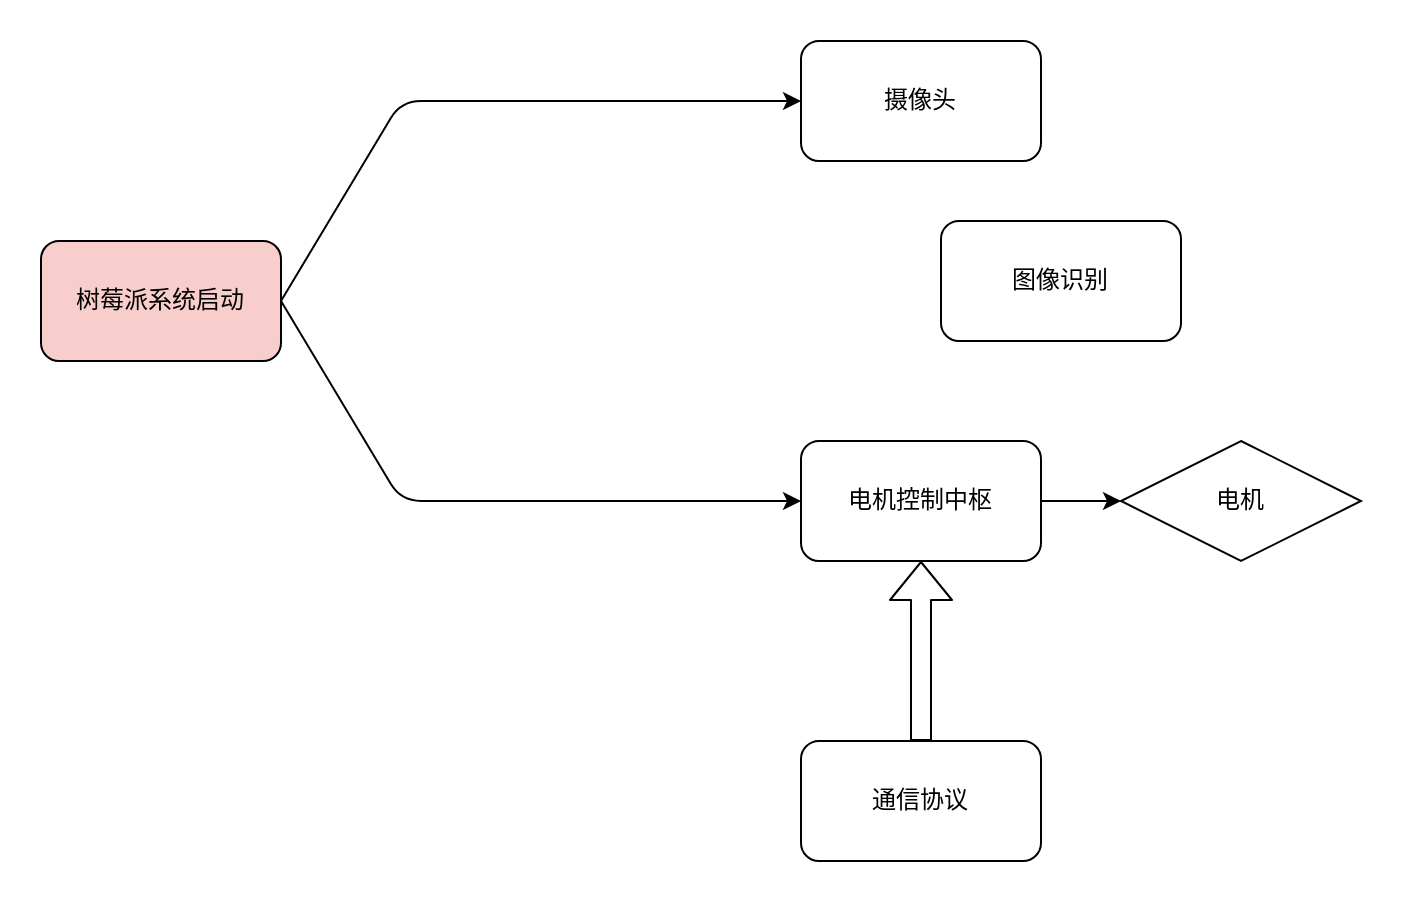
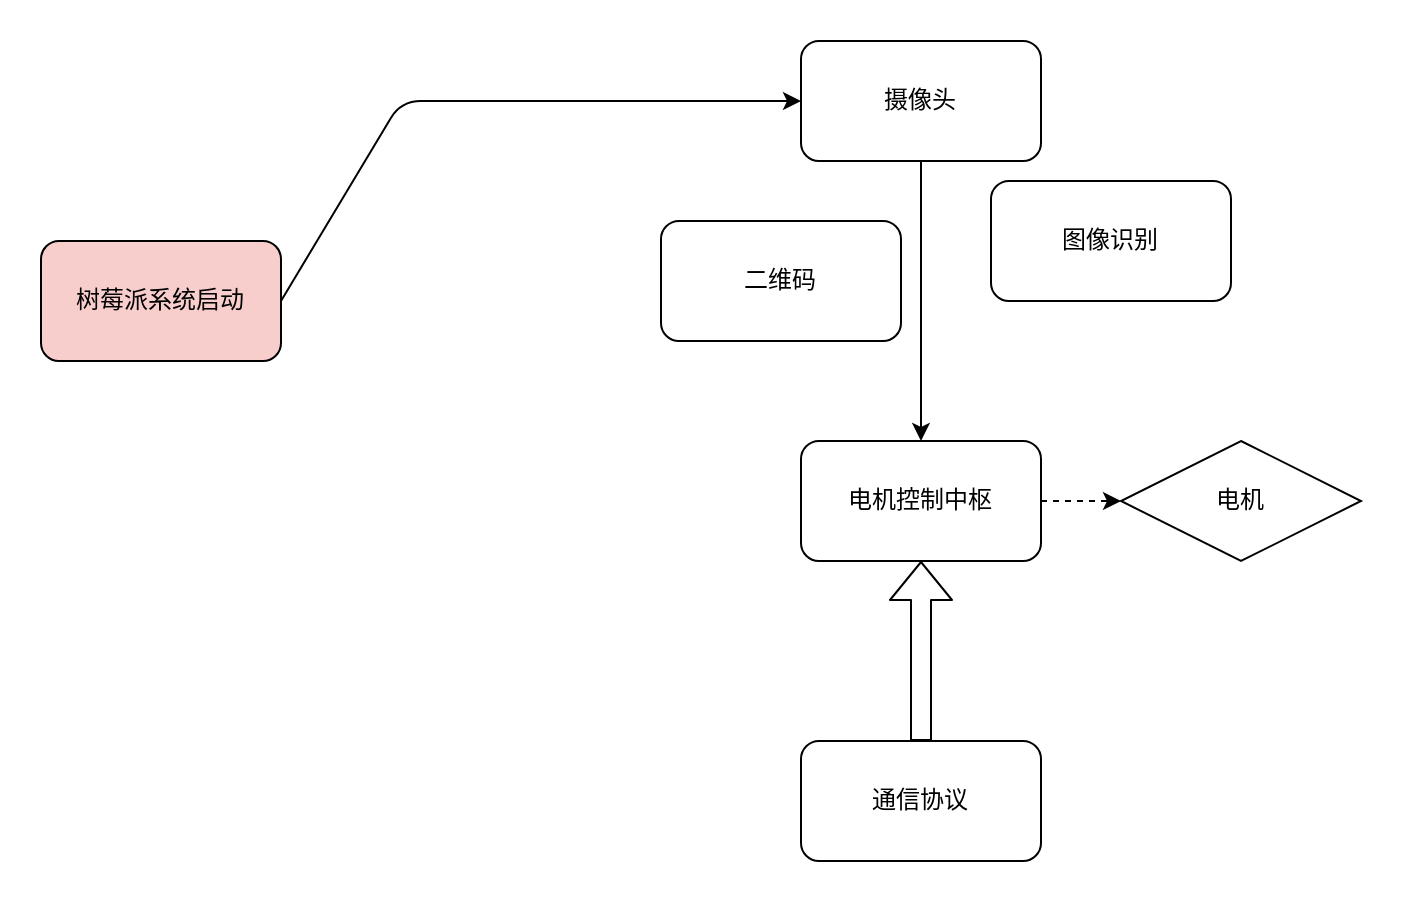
none -> (781, 281)
(1061, 281) -> (1111, 241)
none -> (921, 294)
(484, 501) -> none
(1073, 501) -> (1073, 501)
